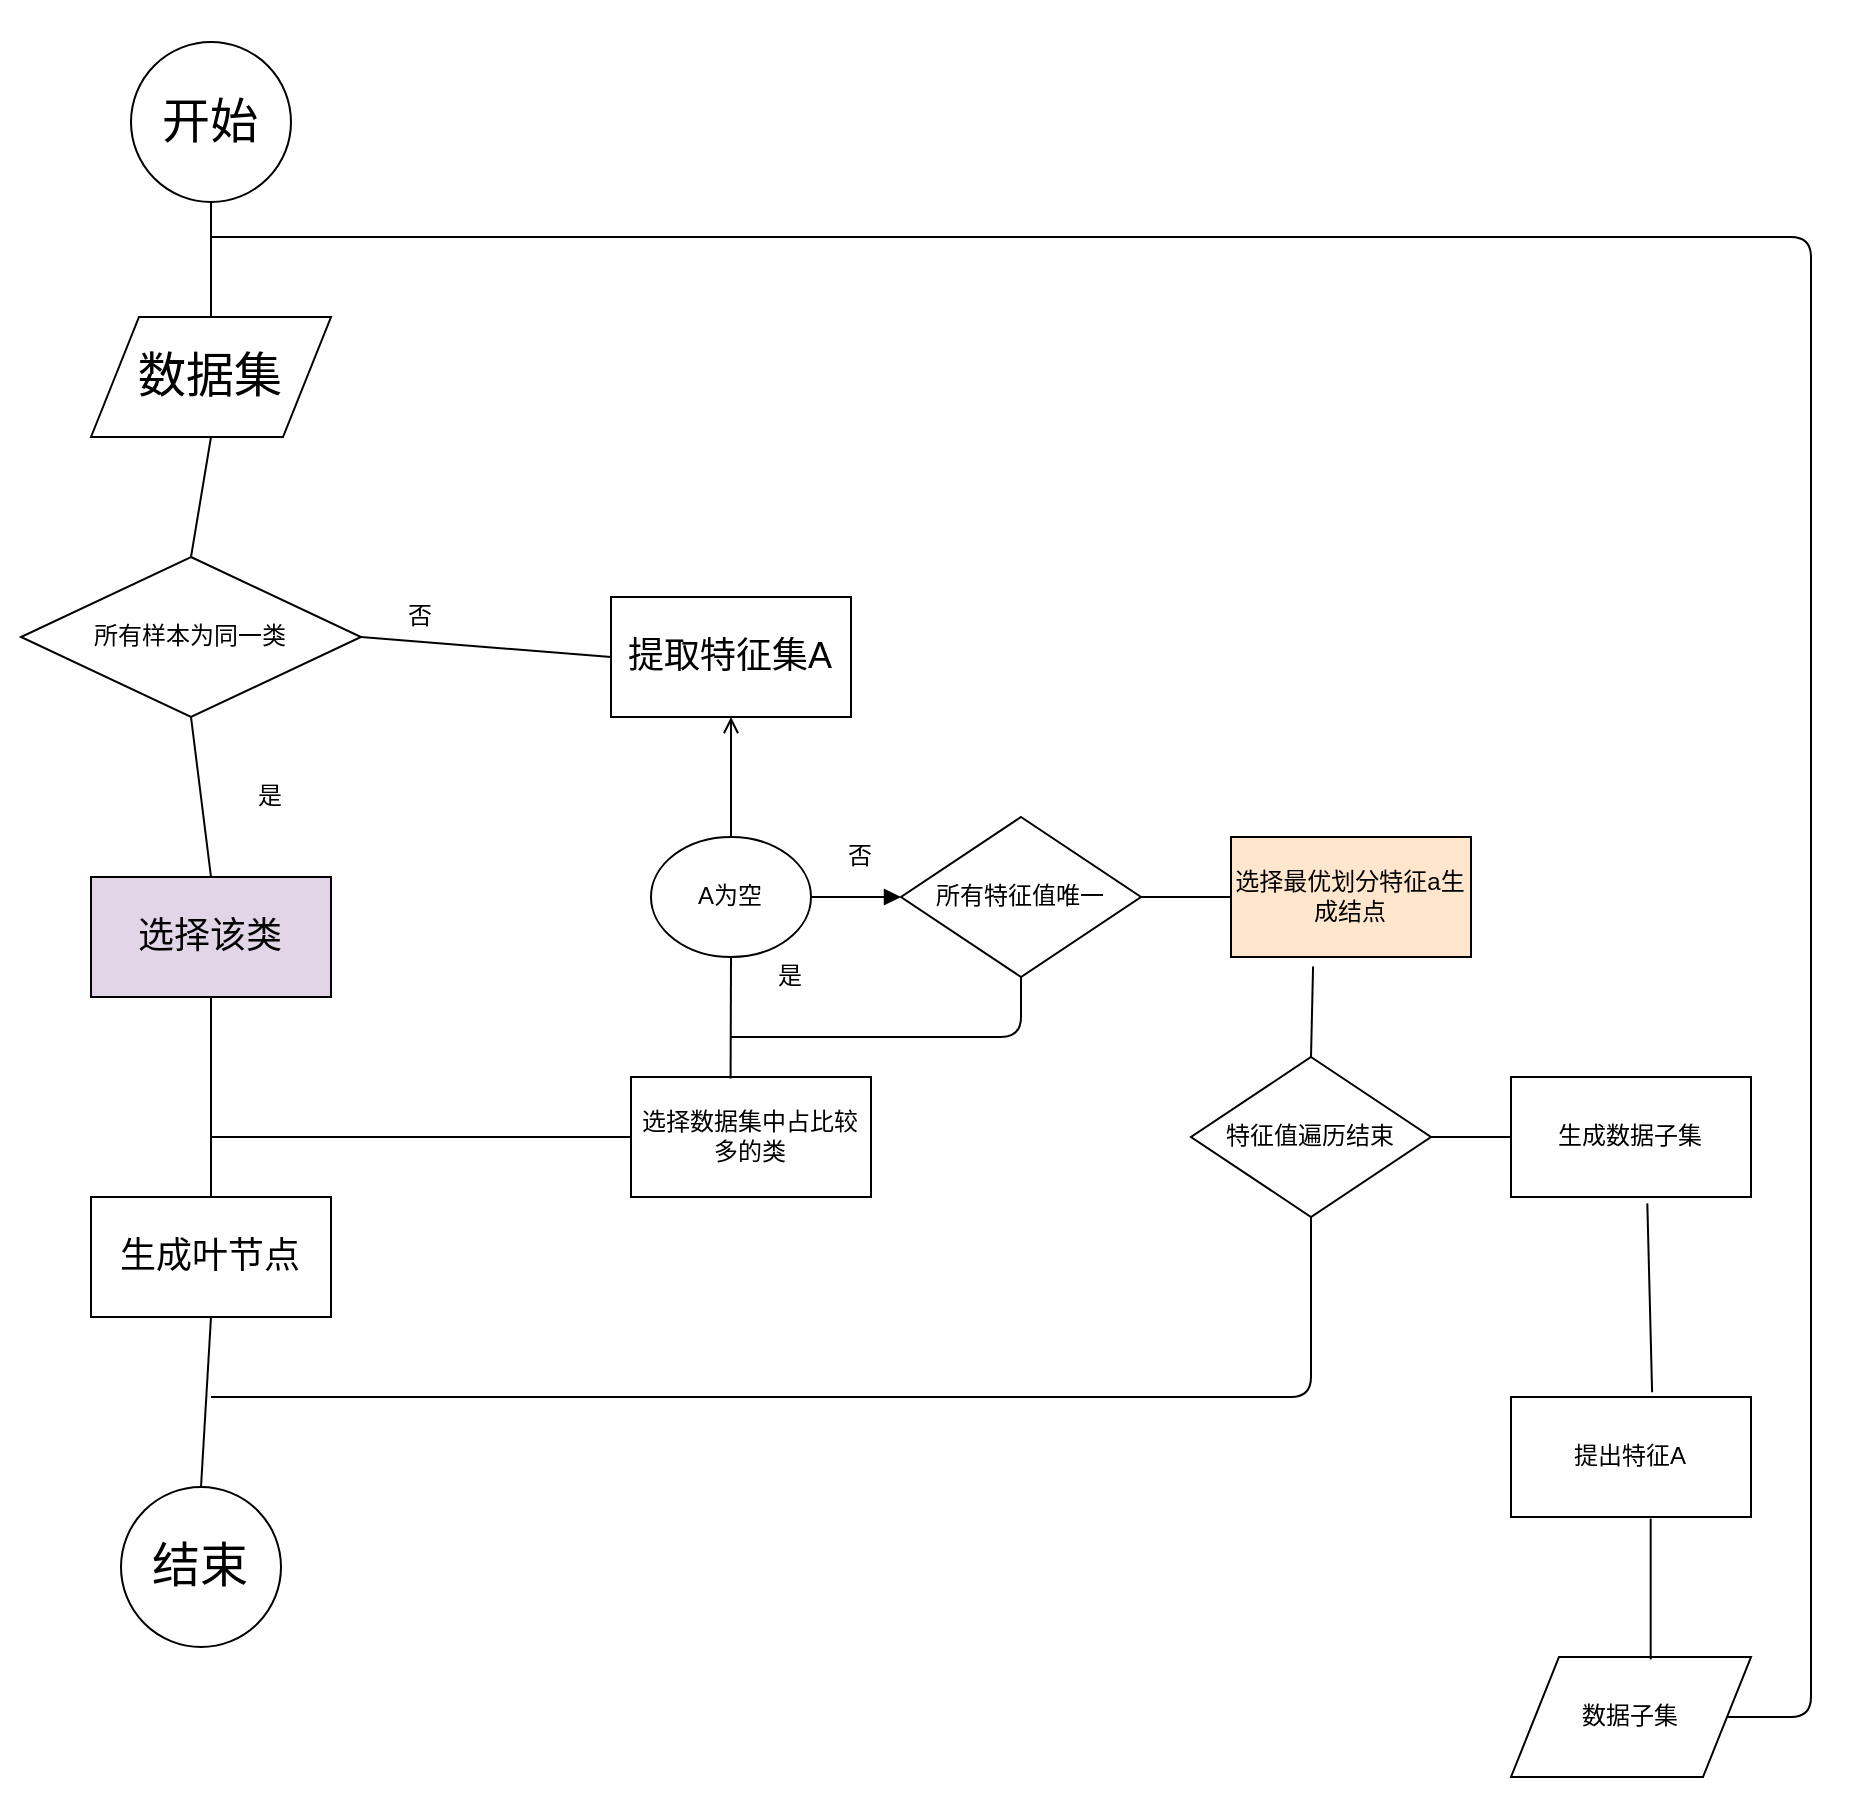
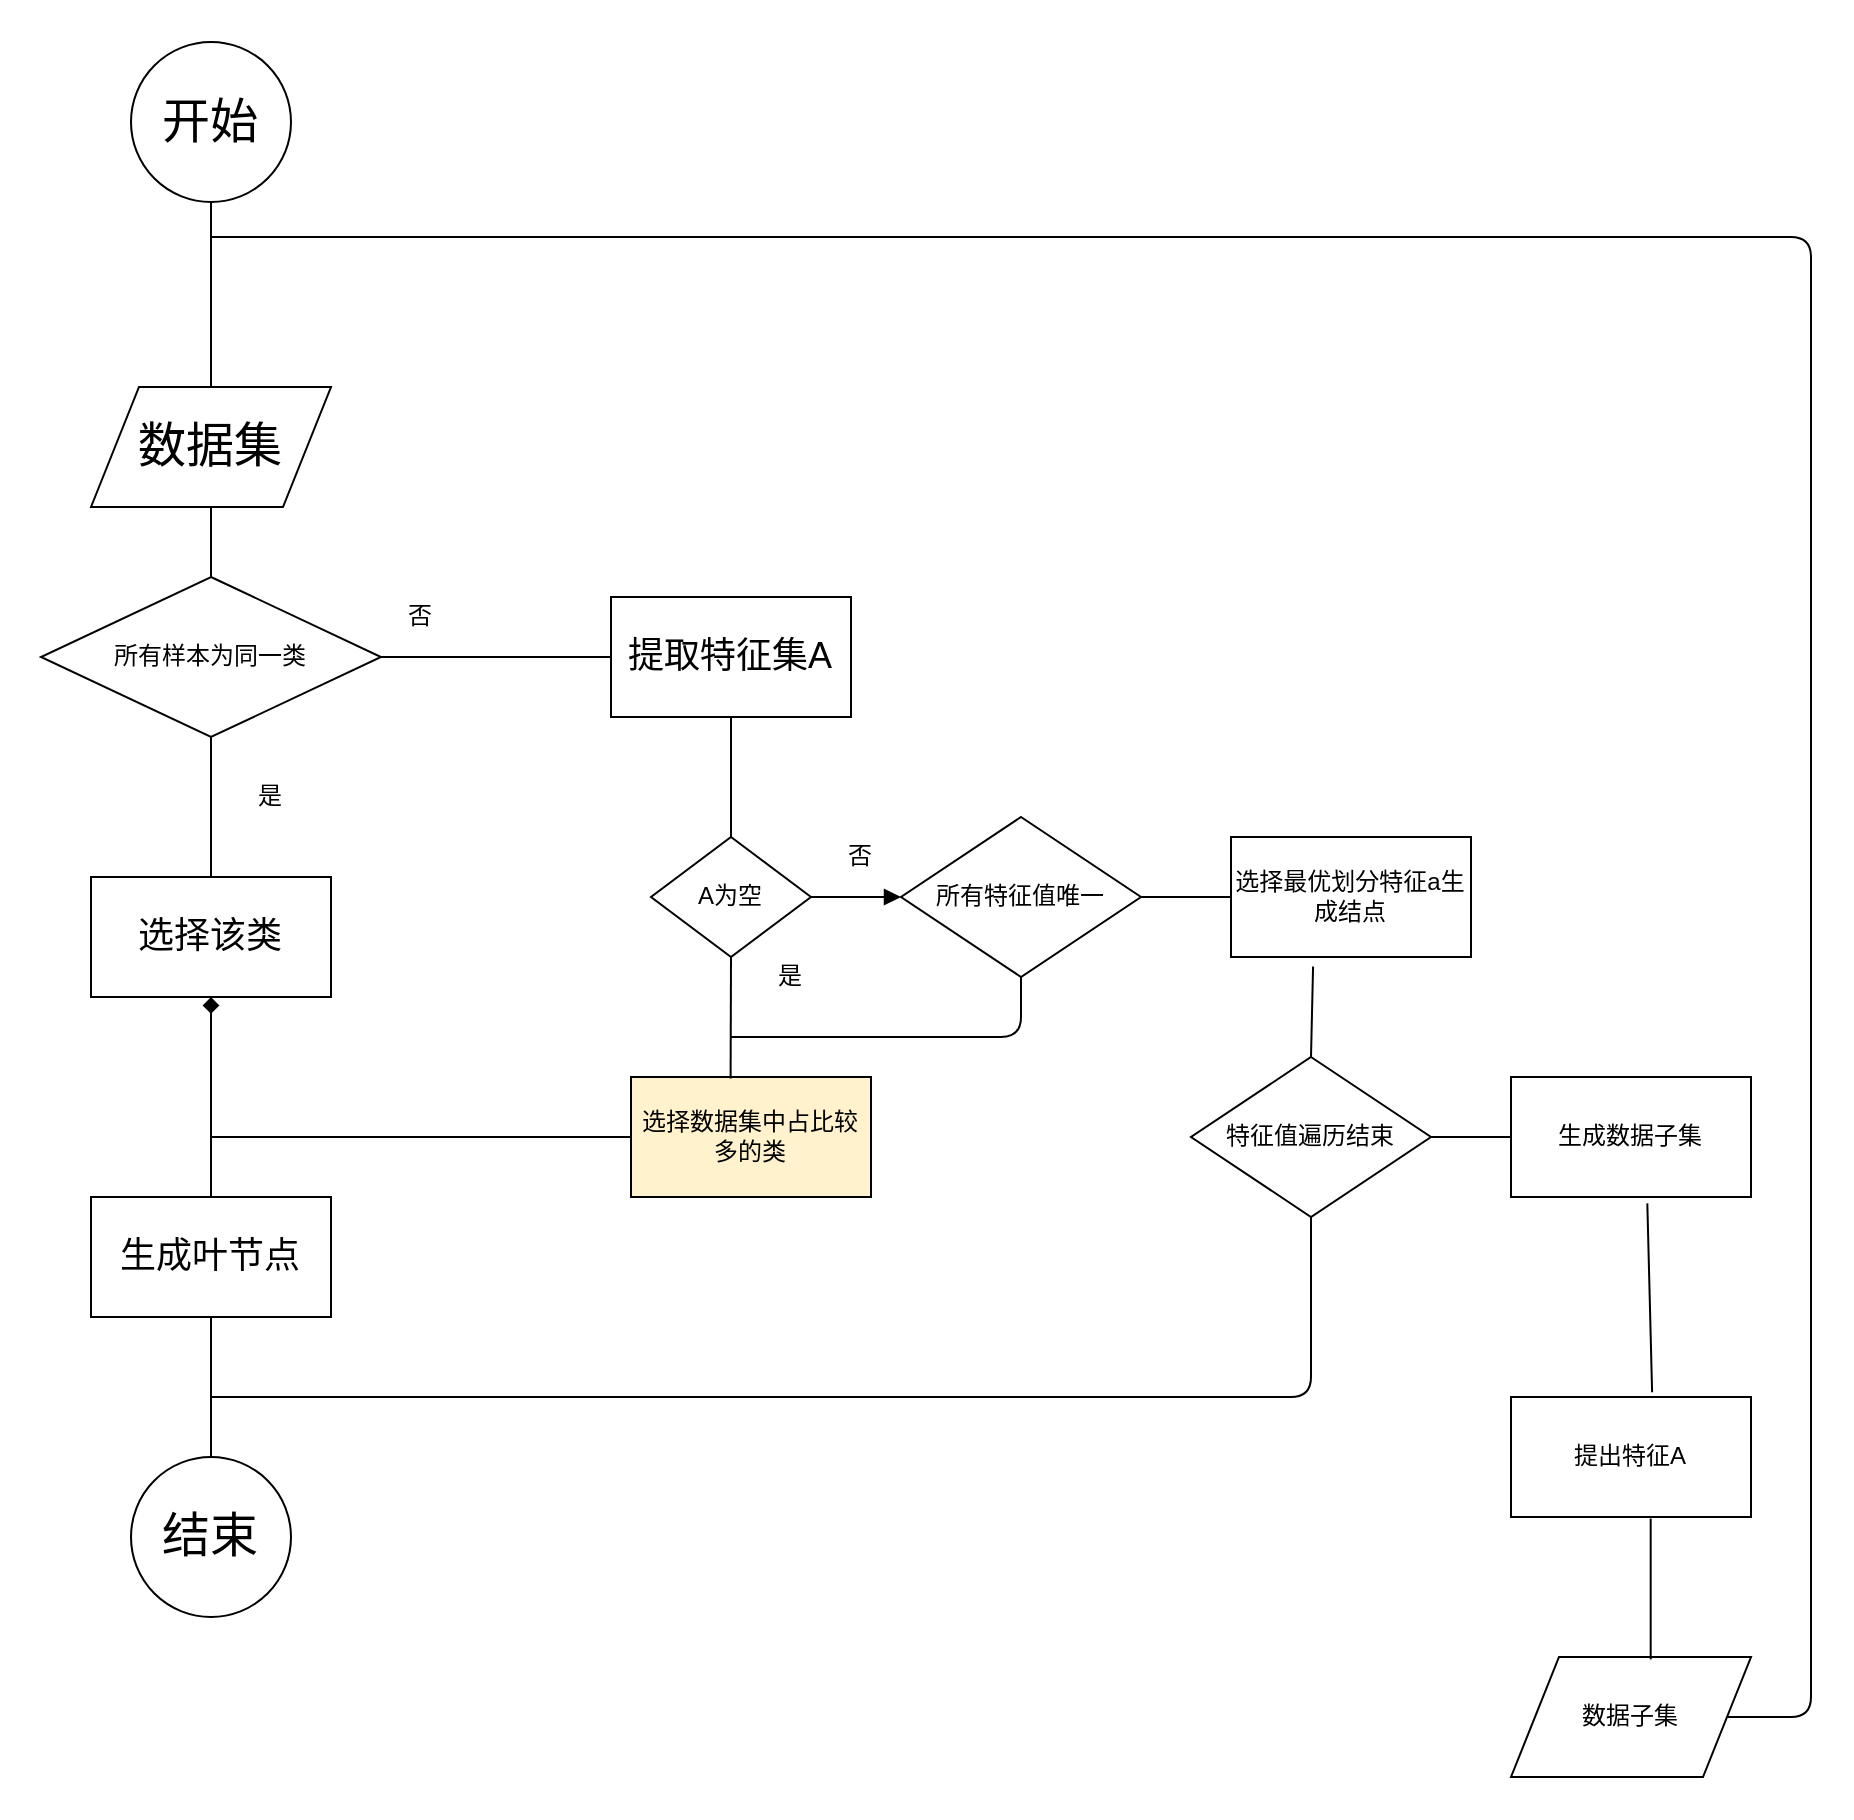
(211, 377) -> (211, 447)
(191, 637) -> (211, 657)
(731, 724) -> (731, 723)
(731, 897) -> (731, 897)
(1351, 897) -> (1351, 897)
(211, 937) -> (211, 937)
(211, 1005) -> (211, 1013)
(751, 1137) -> (751, 1137)
(201, 1567) -> (211, 1537)
